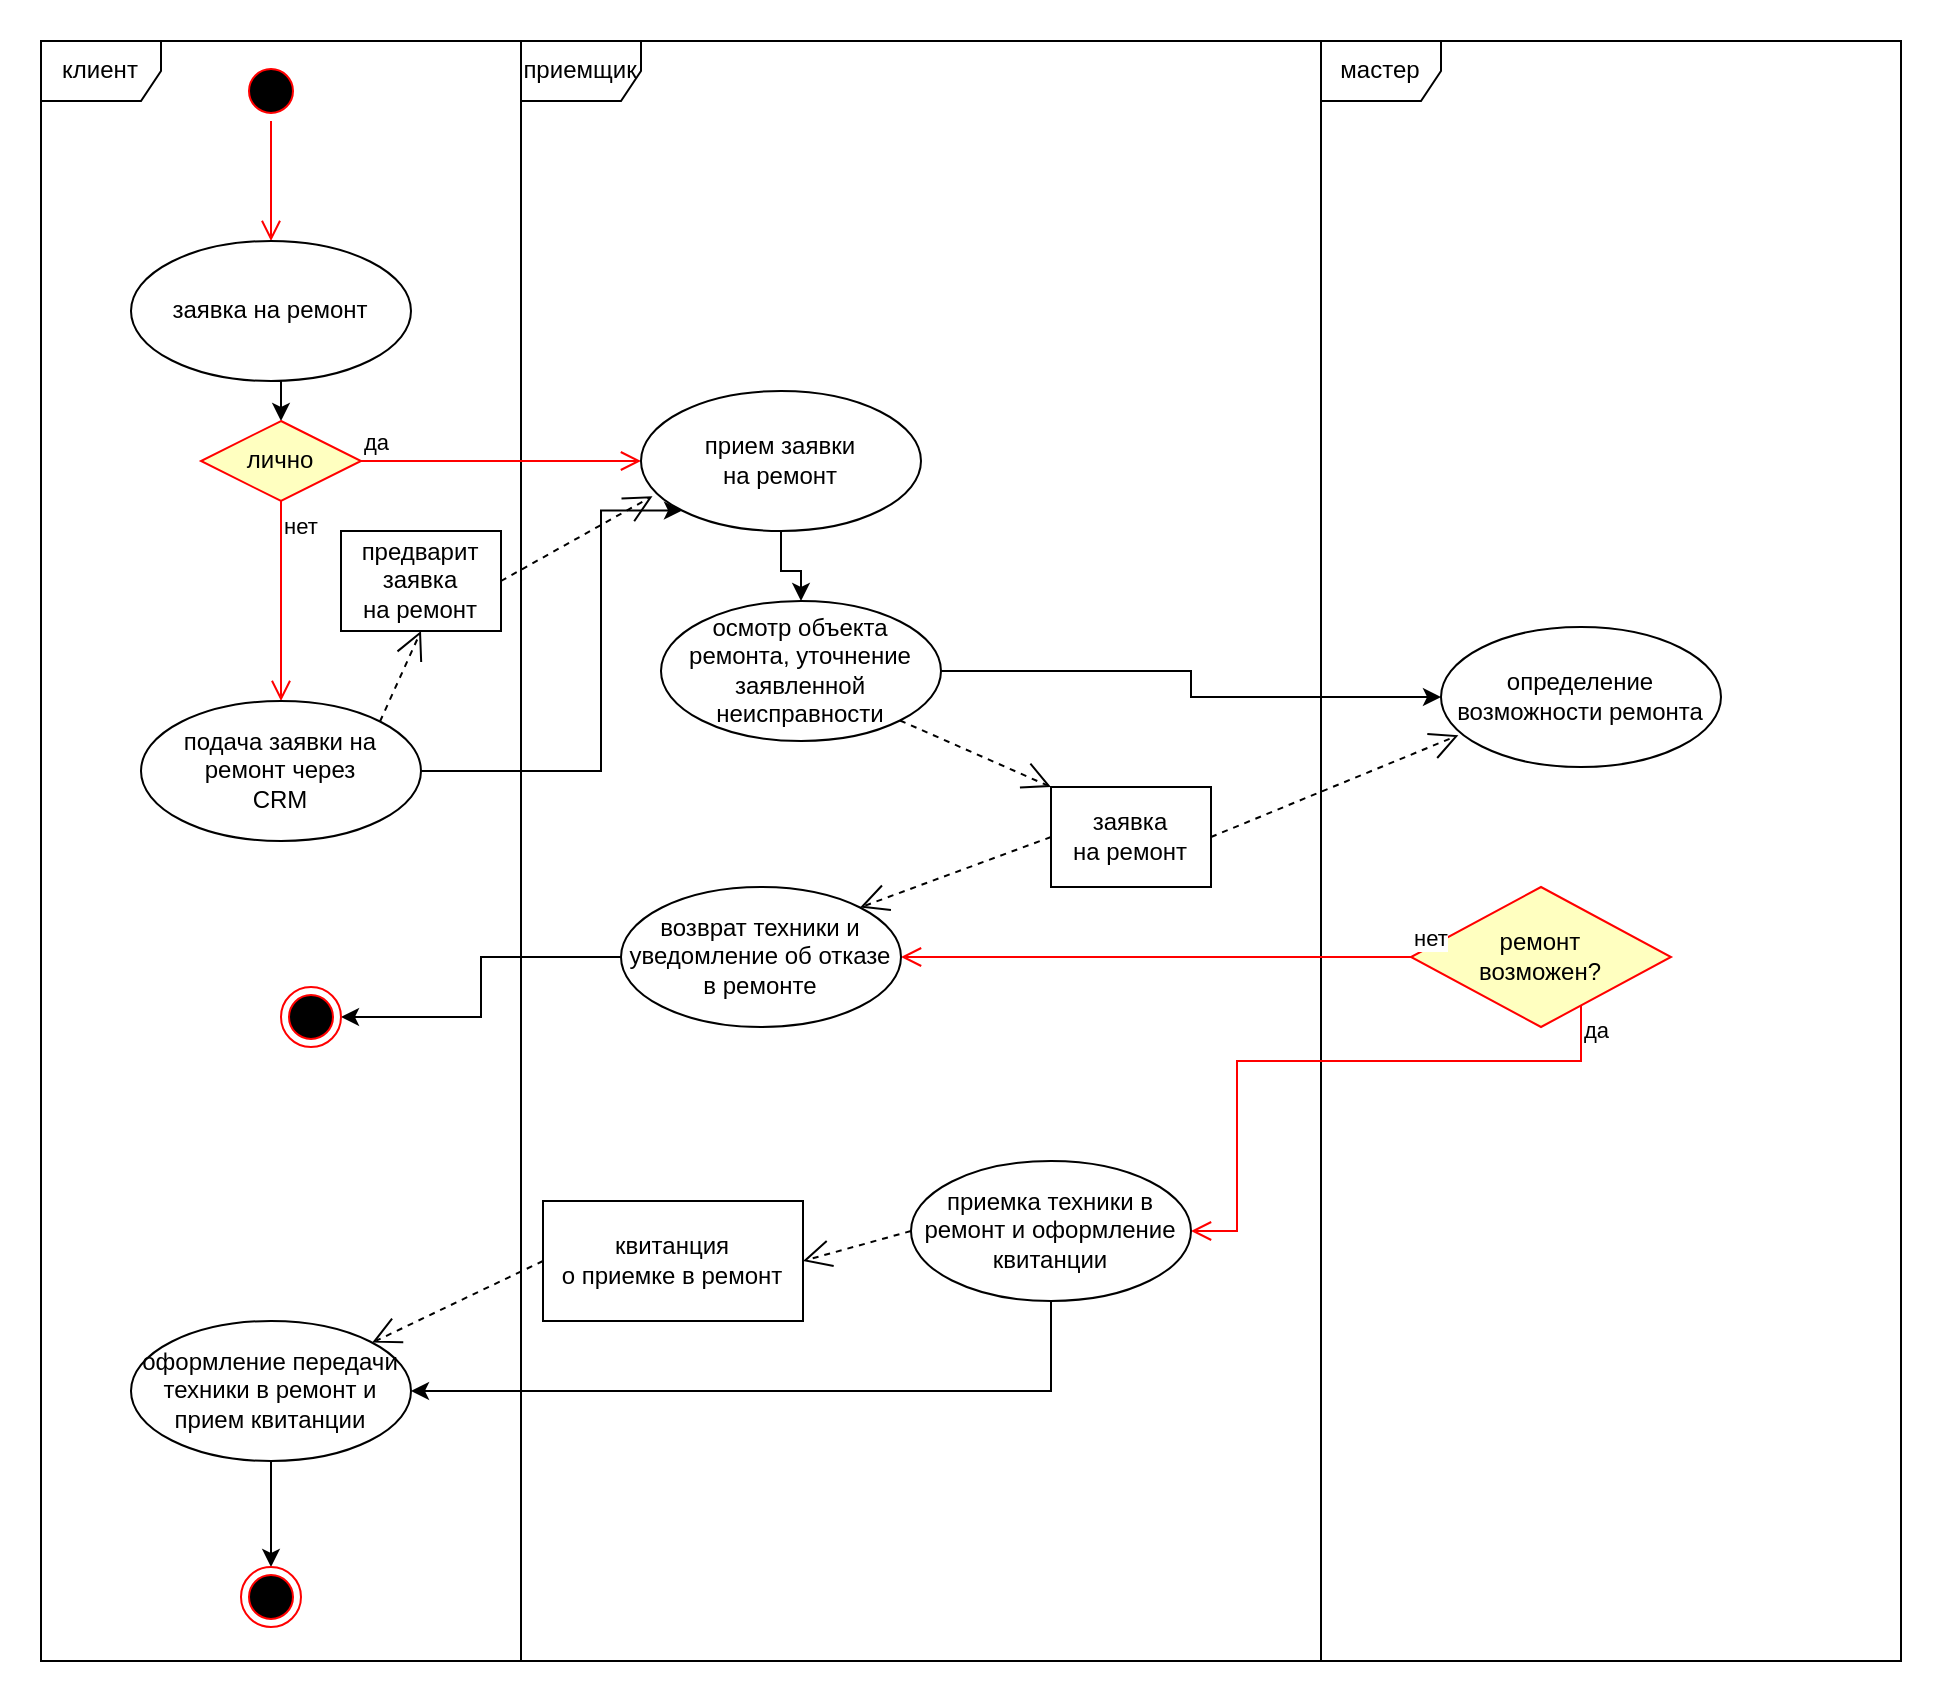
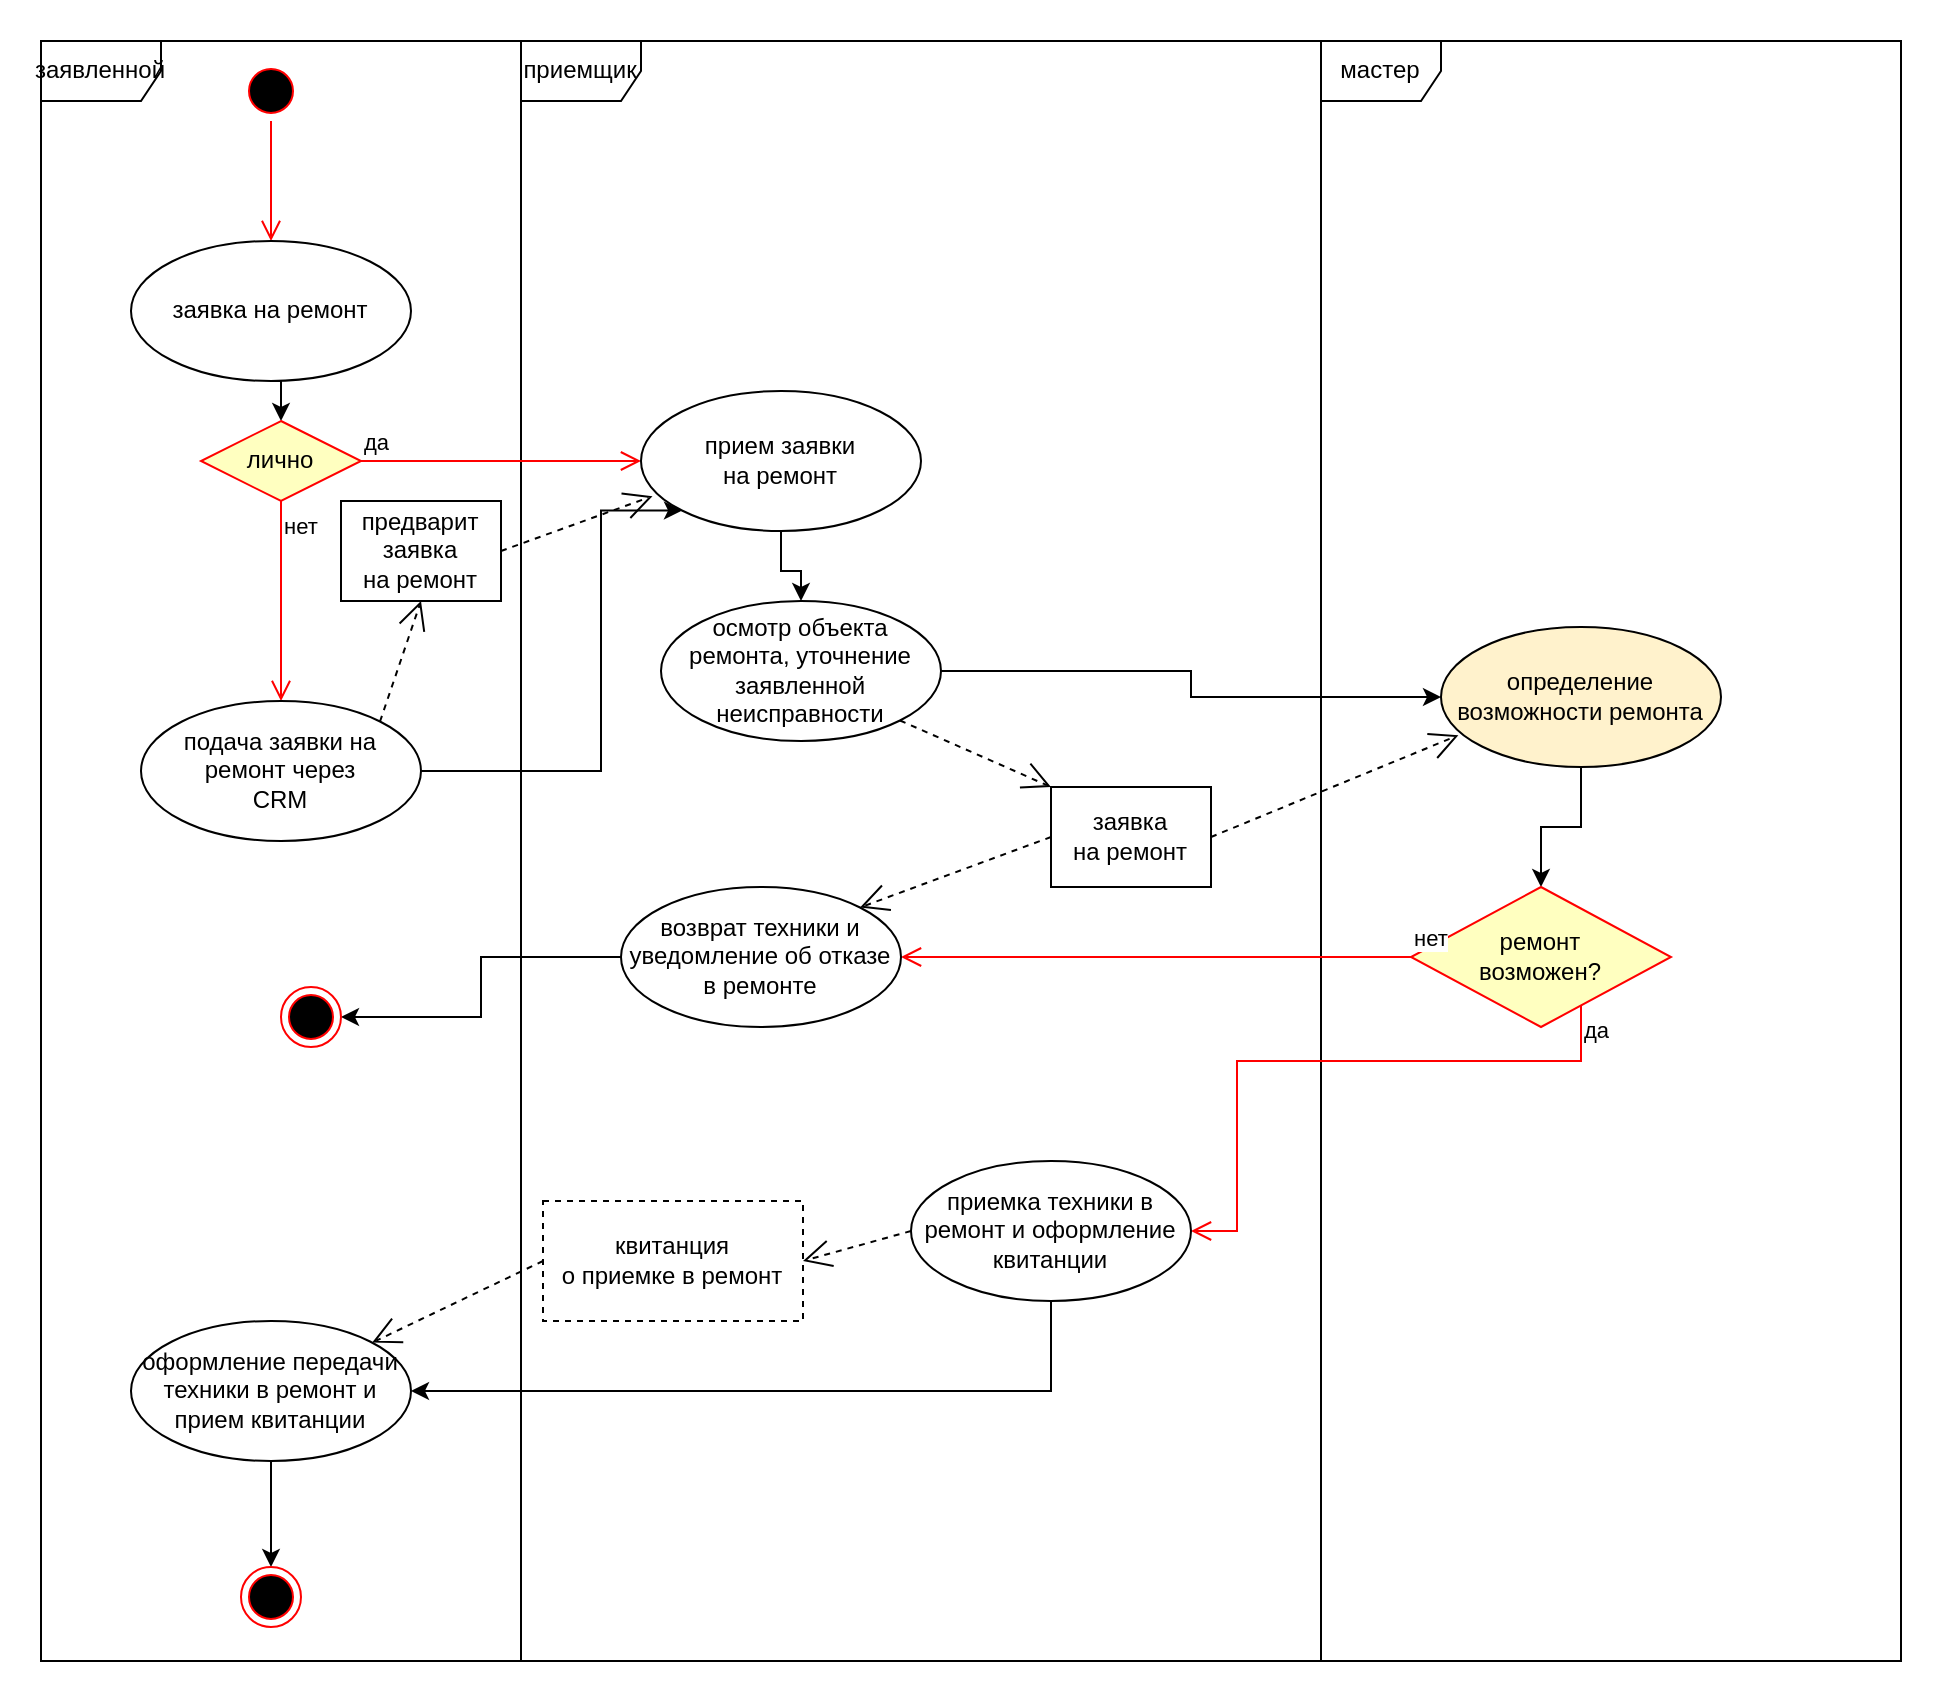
(101, 71) -> (101, 71)
(421, 581) -> (421, 551)
(1581, 697) -> (1581, 697)
none -> (1568, 827)
(673, 1261) -> (673, 1261)
